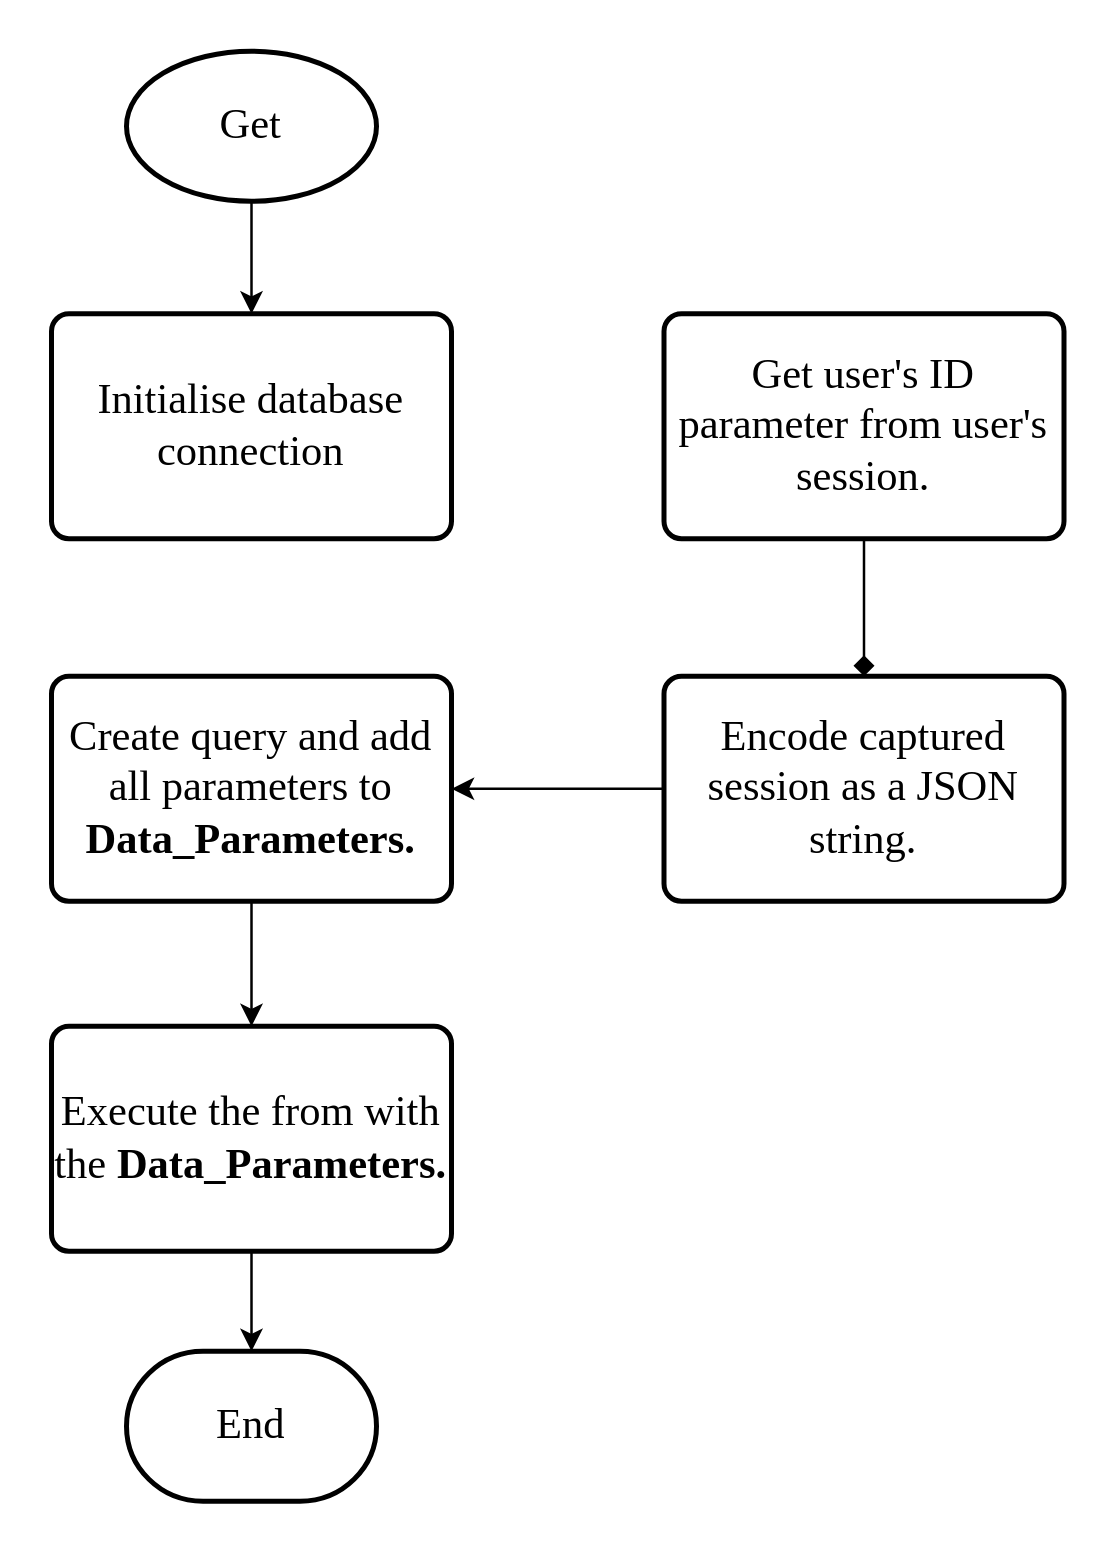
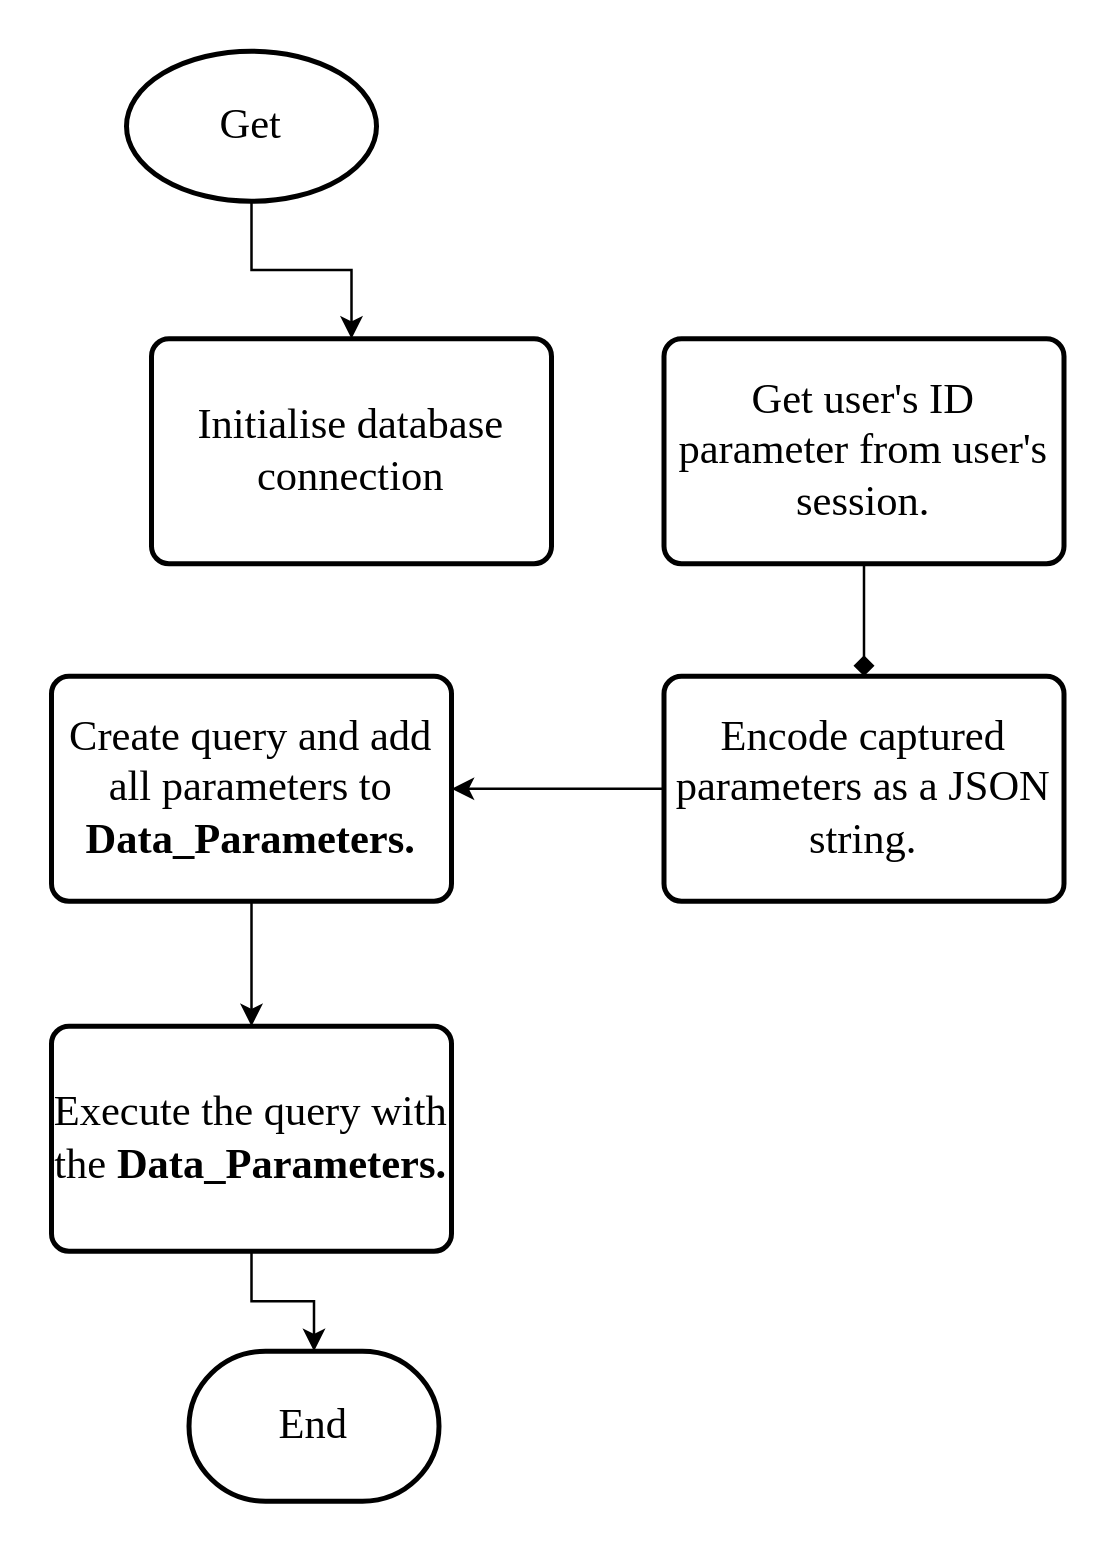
(251, 426) -> (351, 451)
(864, 426) -> (864, 451)
(864, 789) -> (864, 789)
(251, 1139) -> (251, 1139)
(251, 1426) -> (314, 1426)
